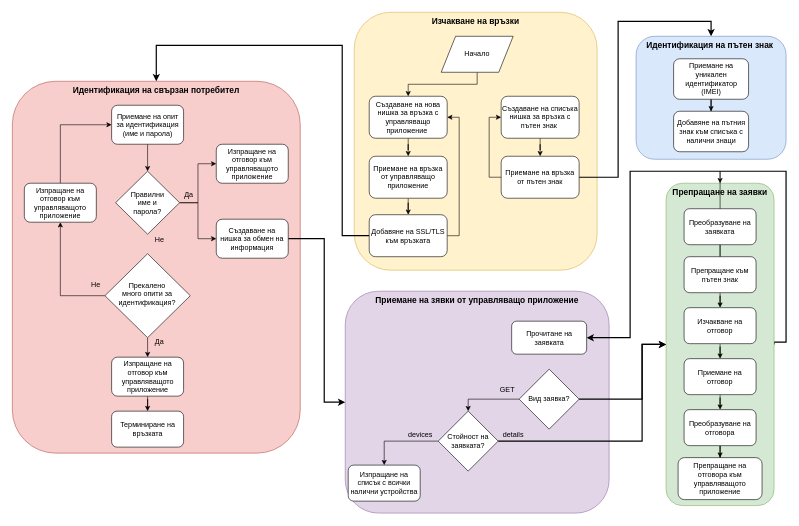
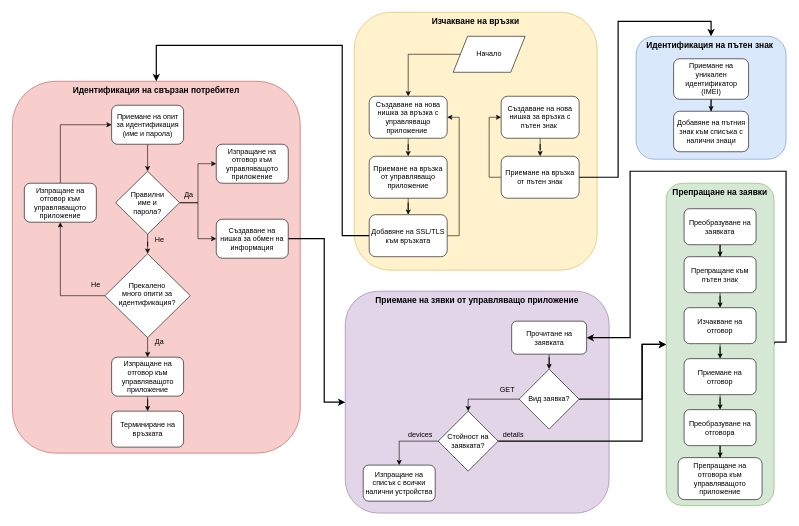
(477, 54) -> (489, 54)
(540, 117) -> (540, 117)
(720, 174) -> (720, 256)
none -> (148, 246)
none -> (549, 363)
(384, 483) -> (399, 483)
